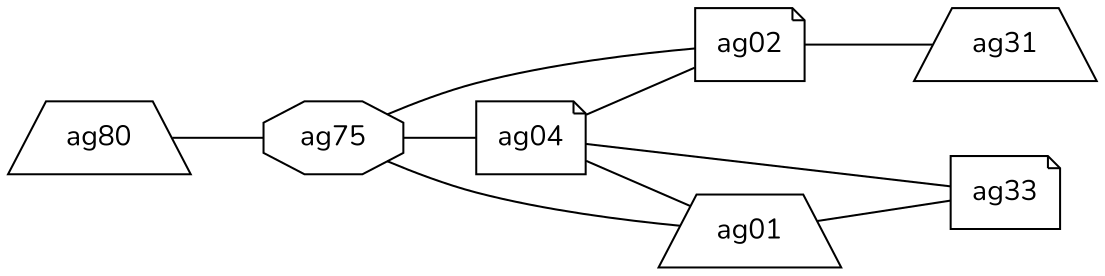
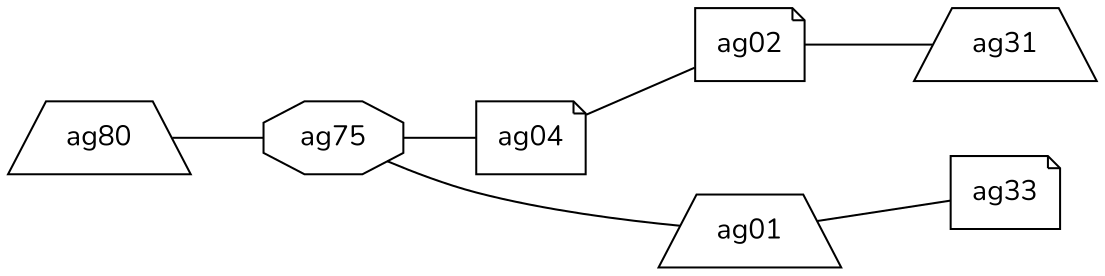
(538, 69) -> none
(768, 165) -> none
(638, 183) -> none
